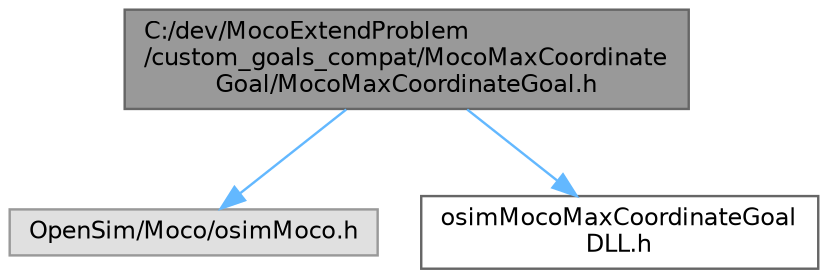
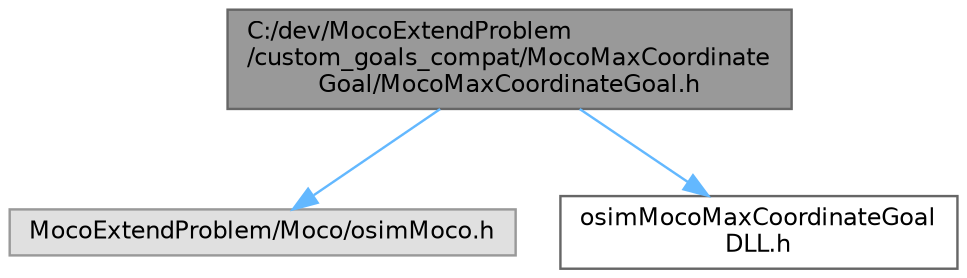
(194, 232) -> (263, 232)
